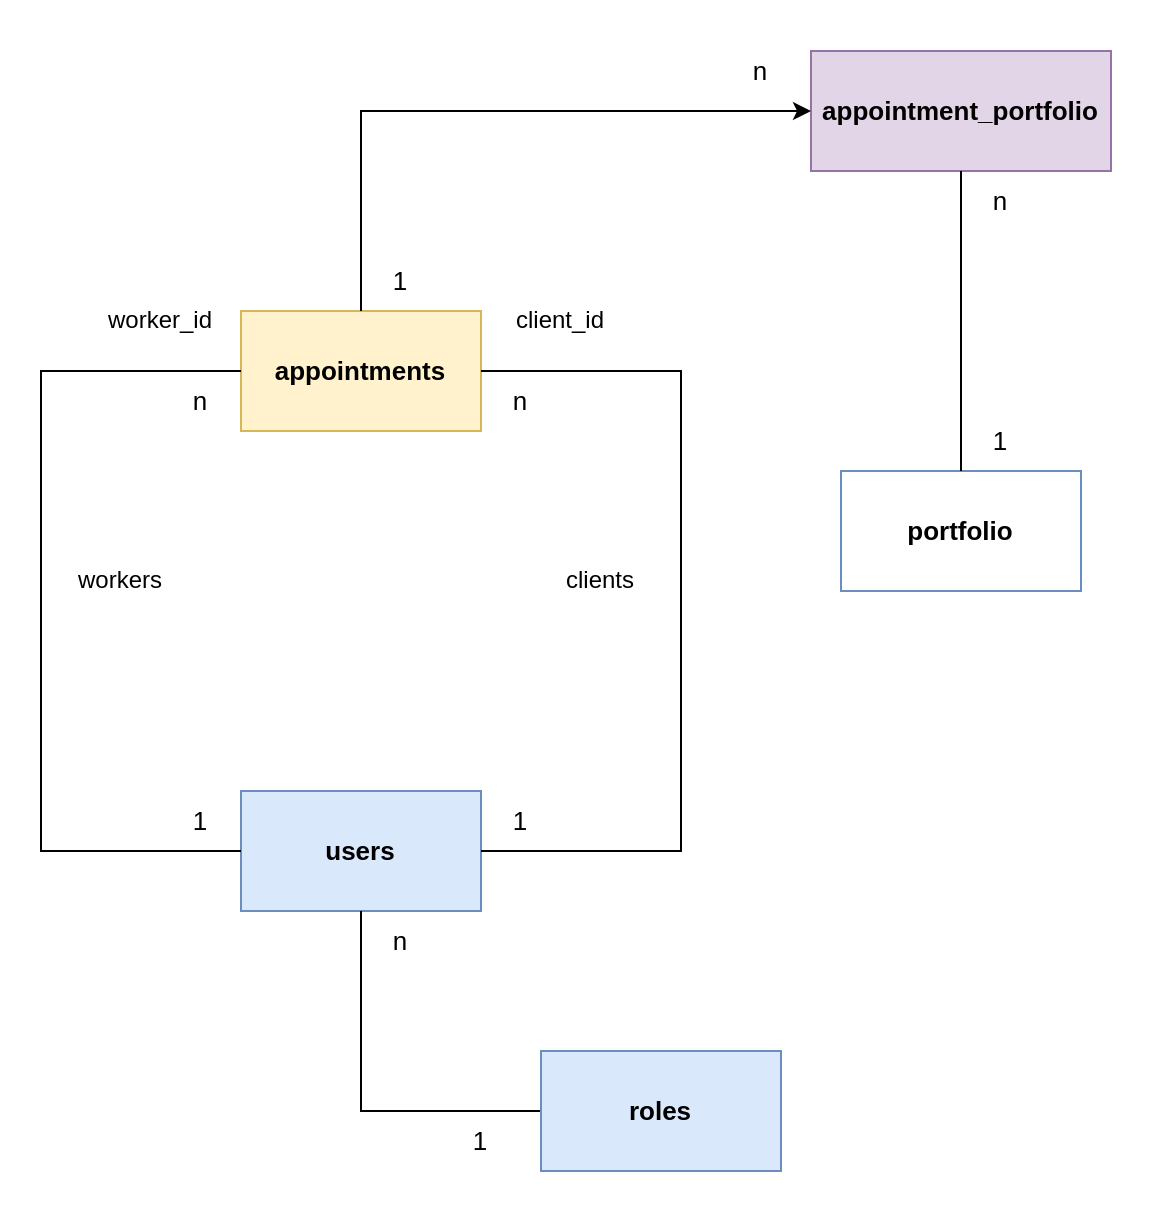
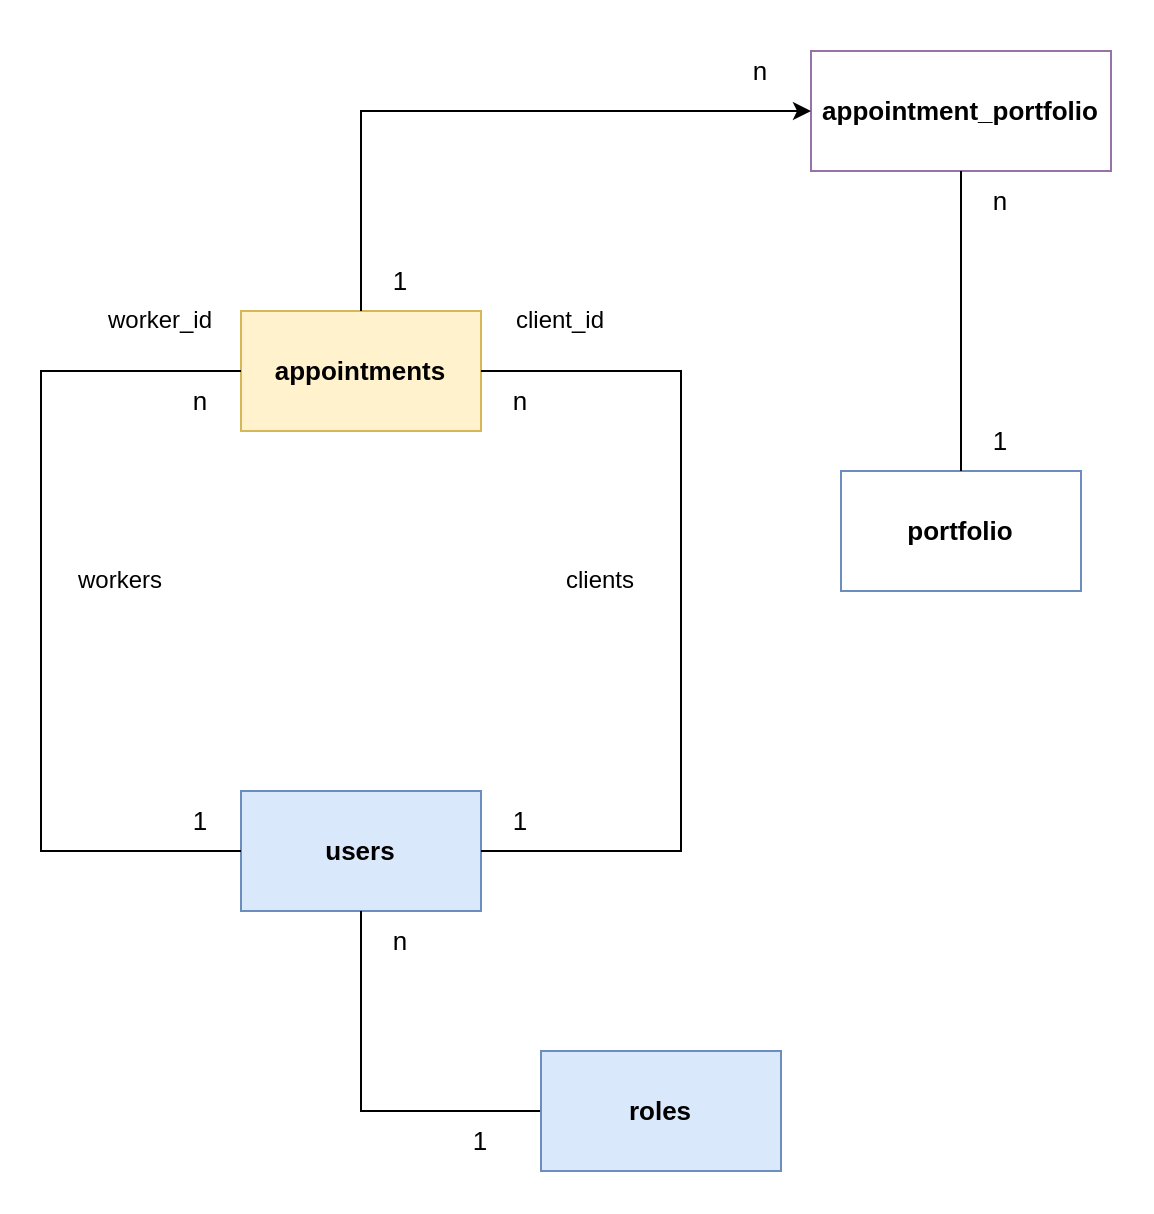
(961, 111) -> (961, 111)
